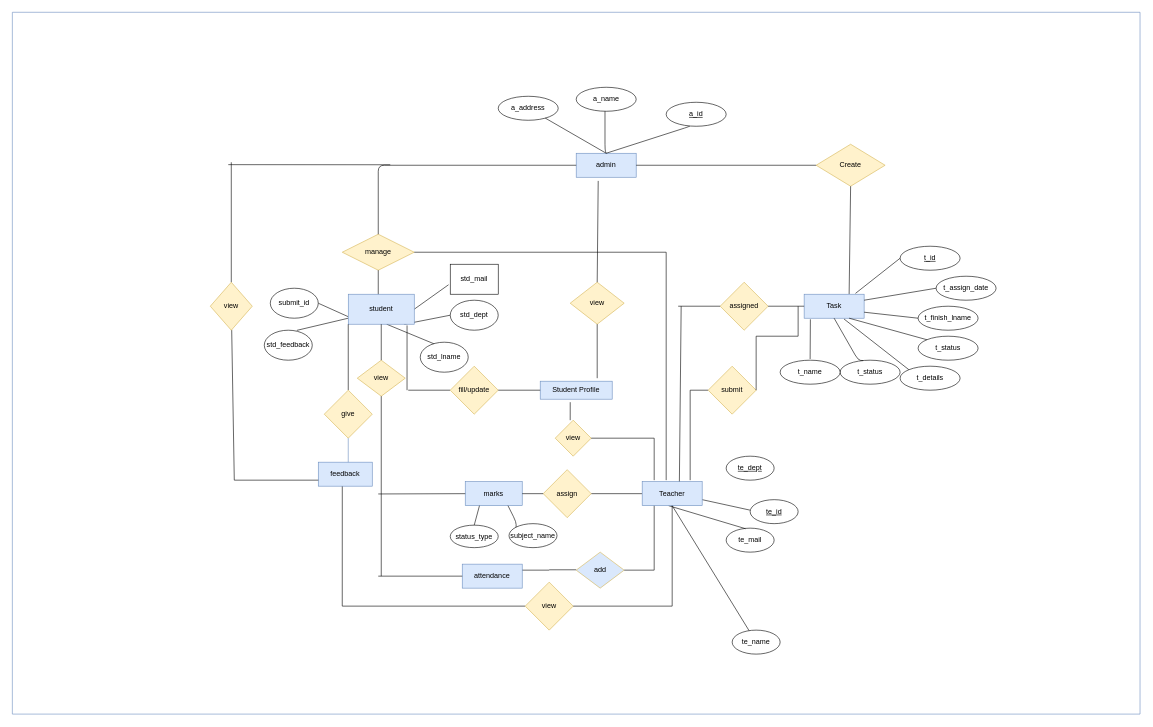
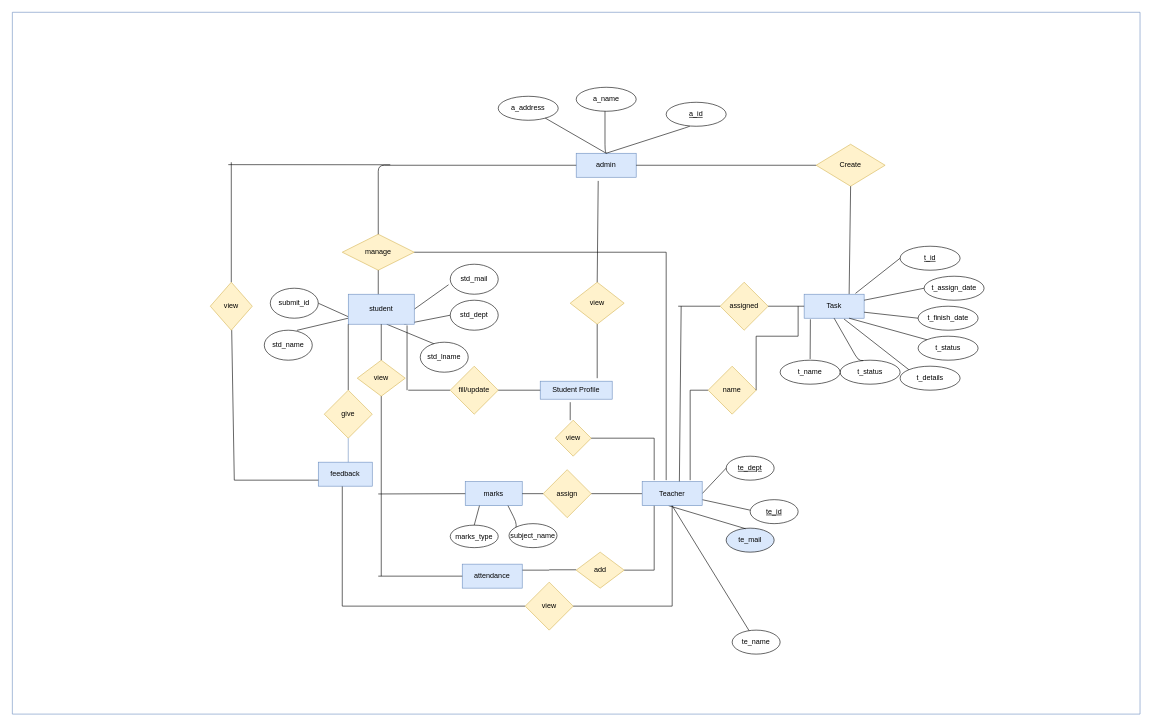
(474, 279) -> (474, 279)
(966, 288) -> (954, 288)
(948, 318) -> (948, 318)
(288, 345) -> (288, 345)
(732, 390) -> (732, 390)
none -> (715, 481)
(474, 537) -> (474, 537)
(750, 540) -> (750, 540)
(600, 570) -> (600, 570)
